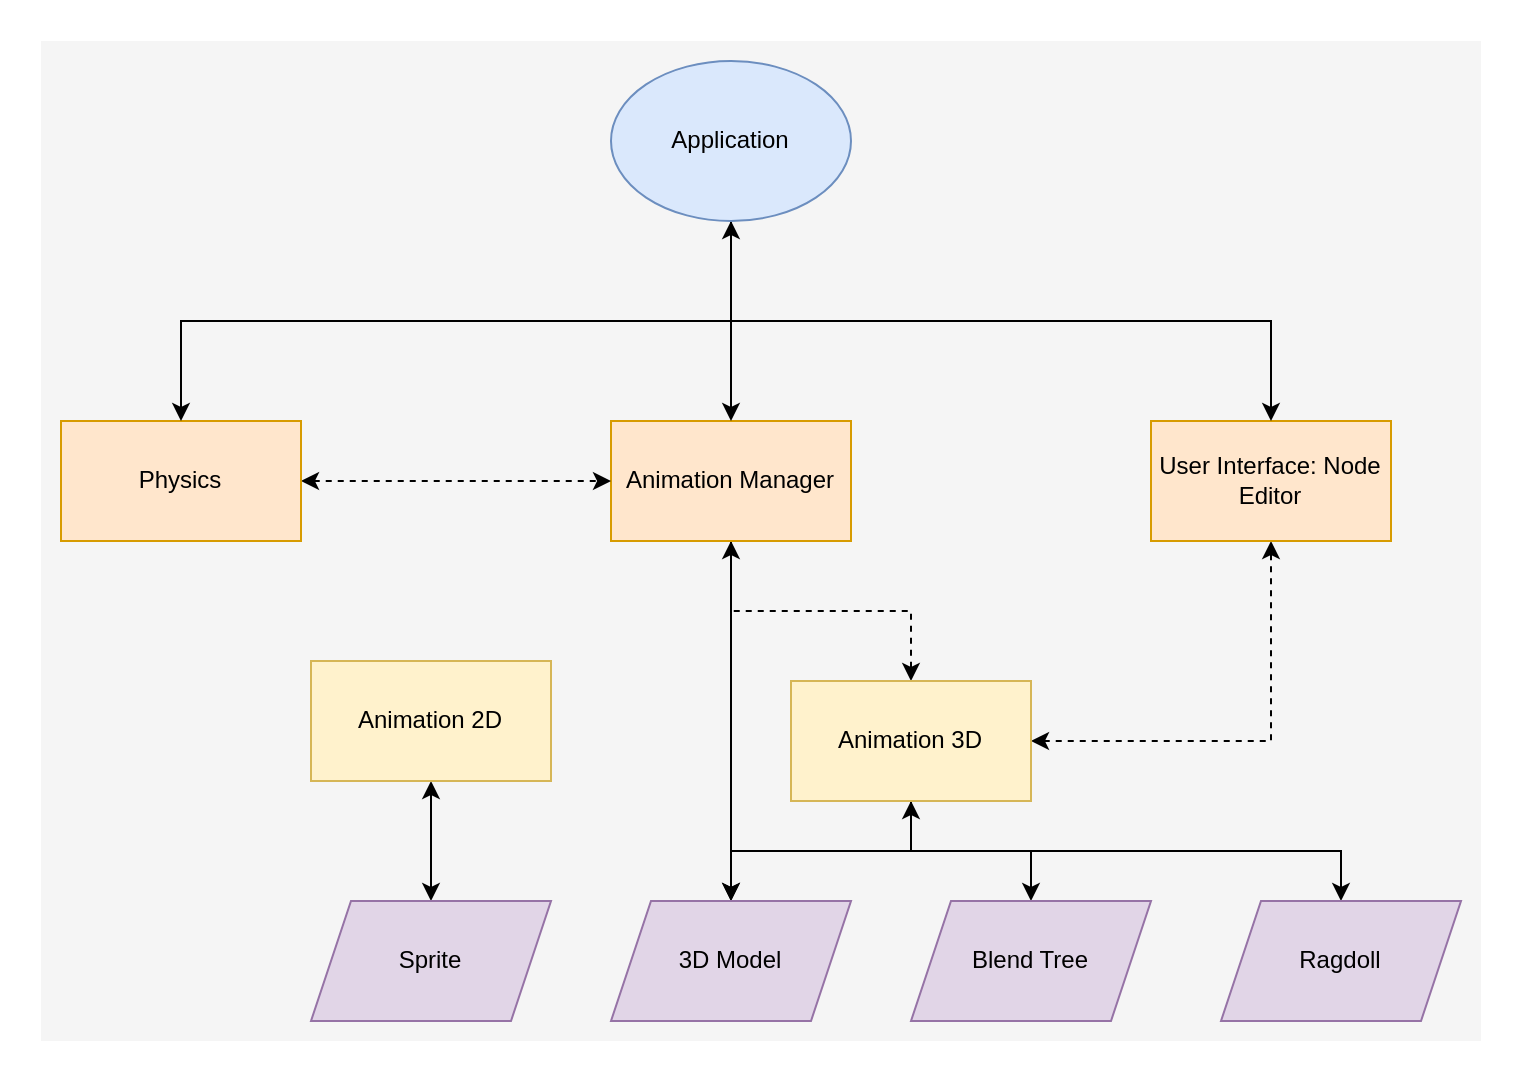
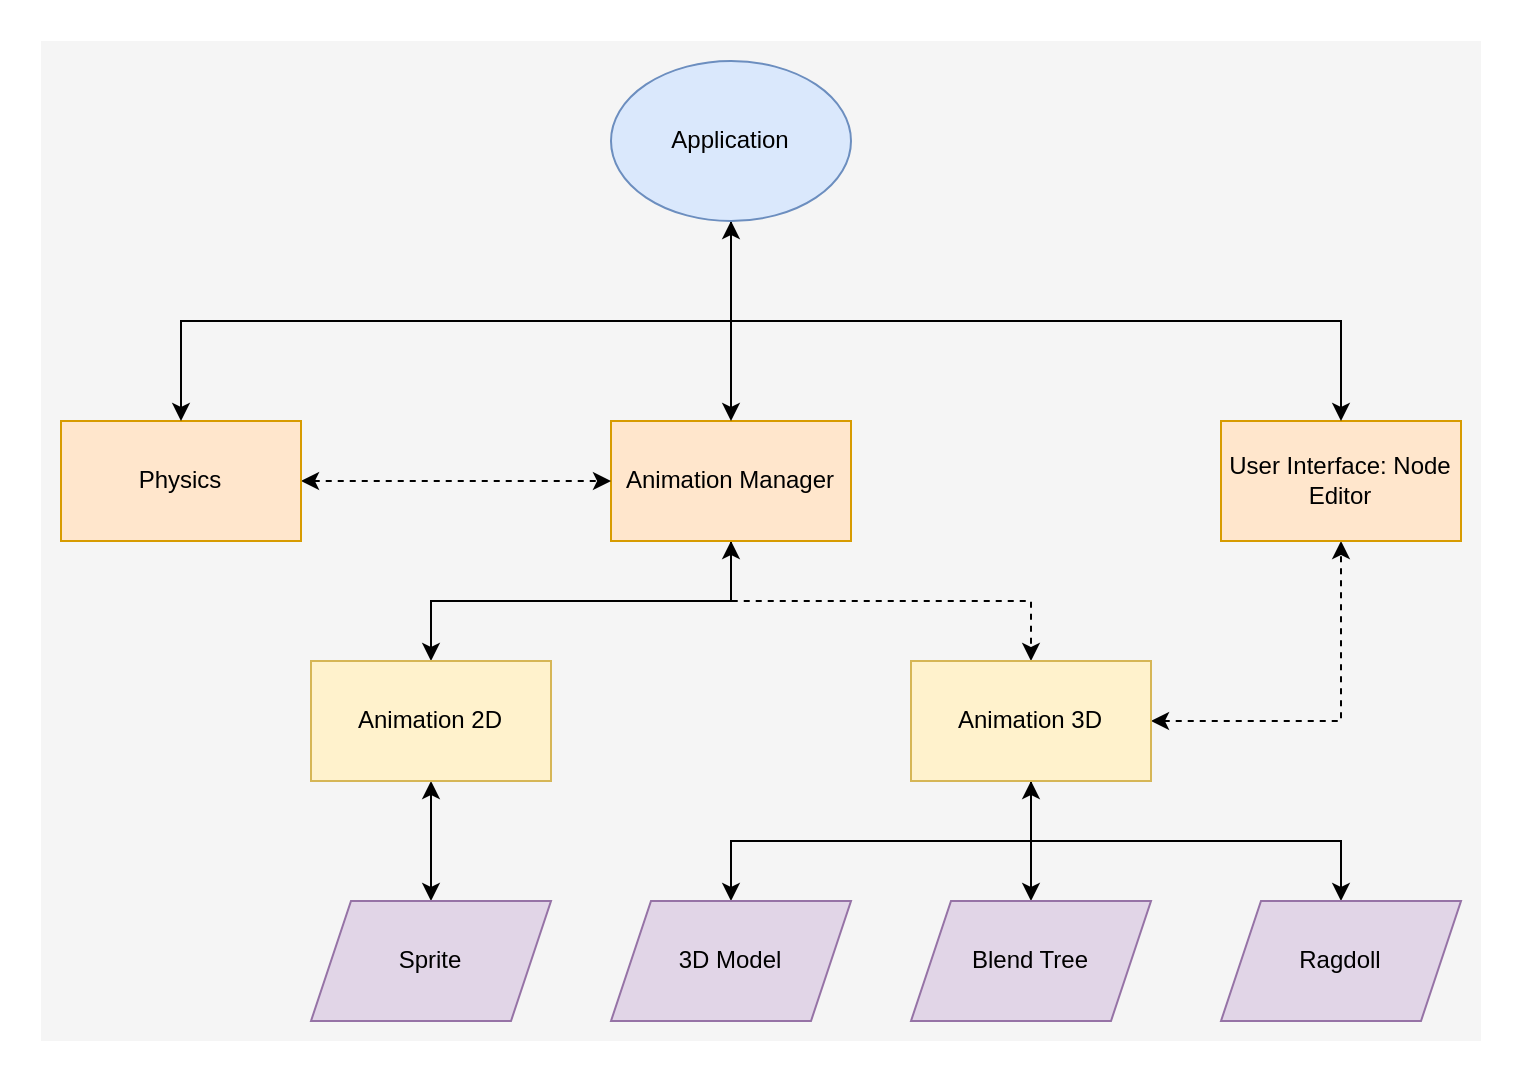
(1271, 481) -> (1341, 481)
(731, 726) -> (556, 601)
(911, 741) -> (1031, 721)
